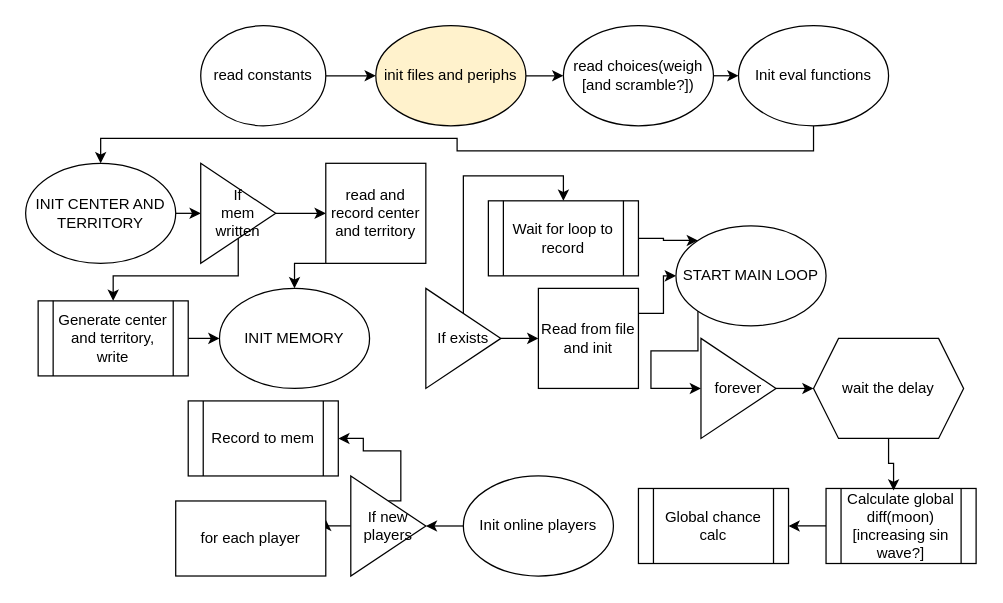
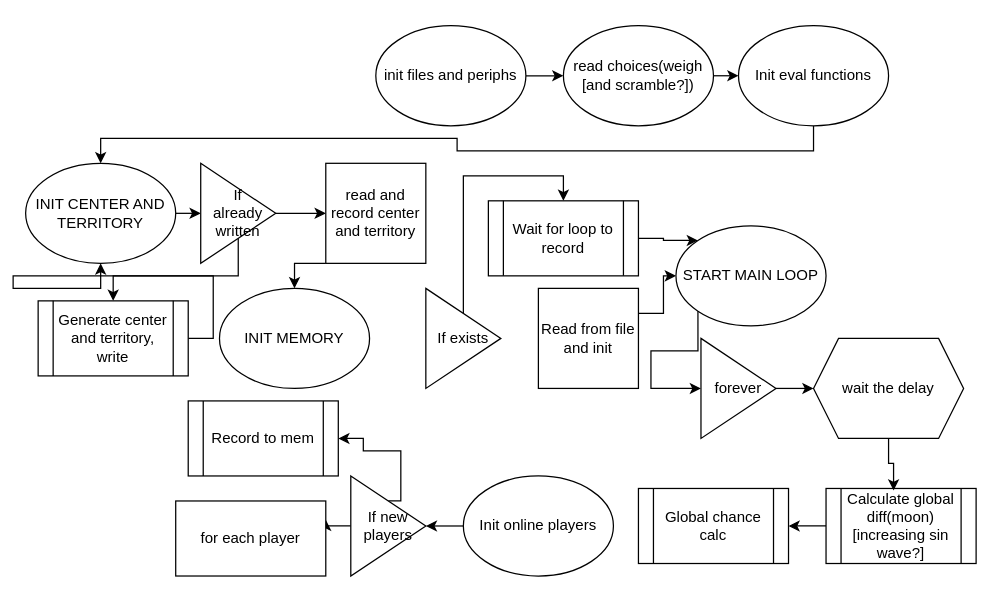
(263, 76) -> none
(347, 76) -> none
(451, 76) -> (451, 76)
(238, 213) -> (238, 213)
(209, 338) -> (13, 285)
(524, 338) -> none
